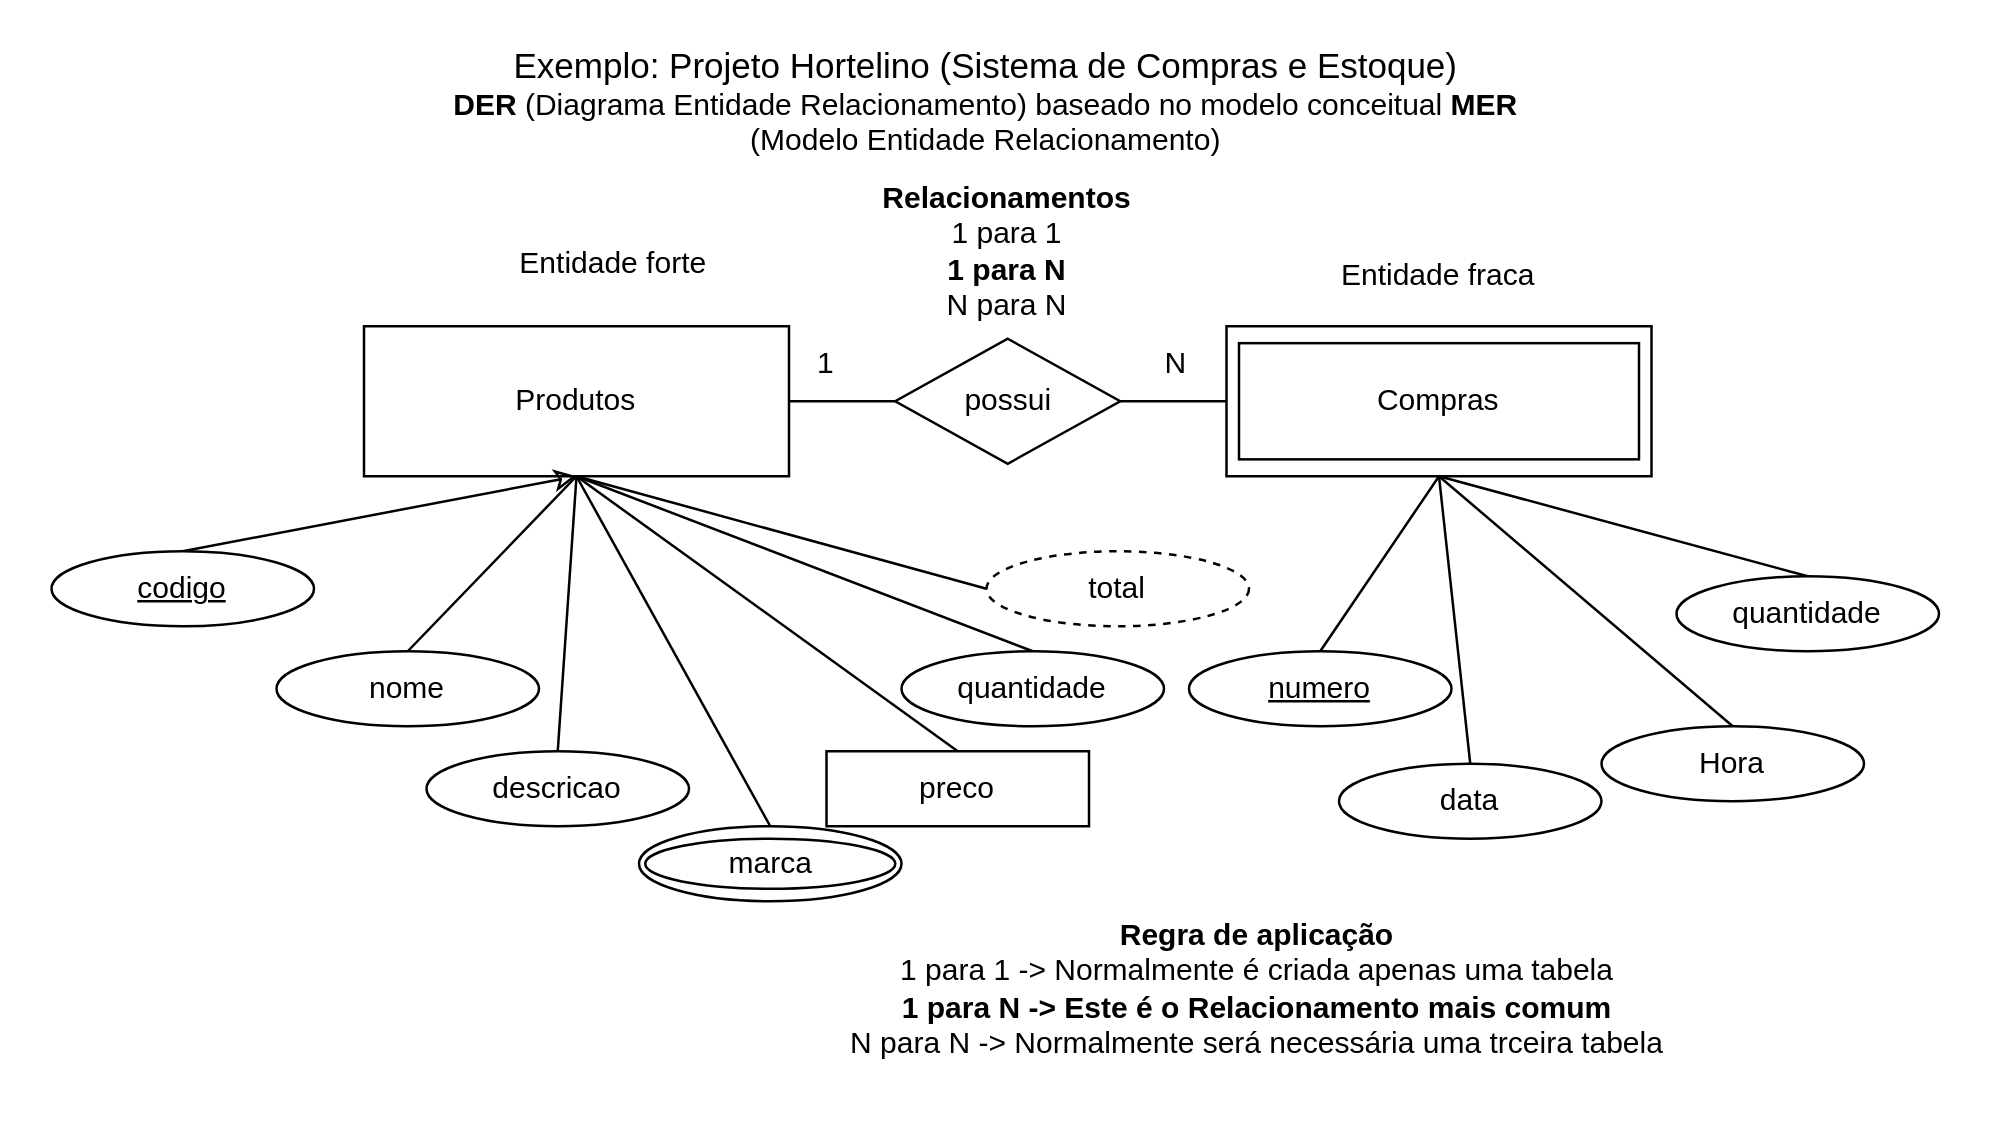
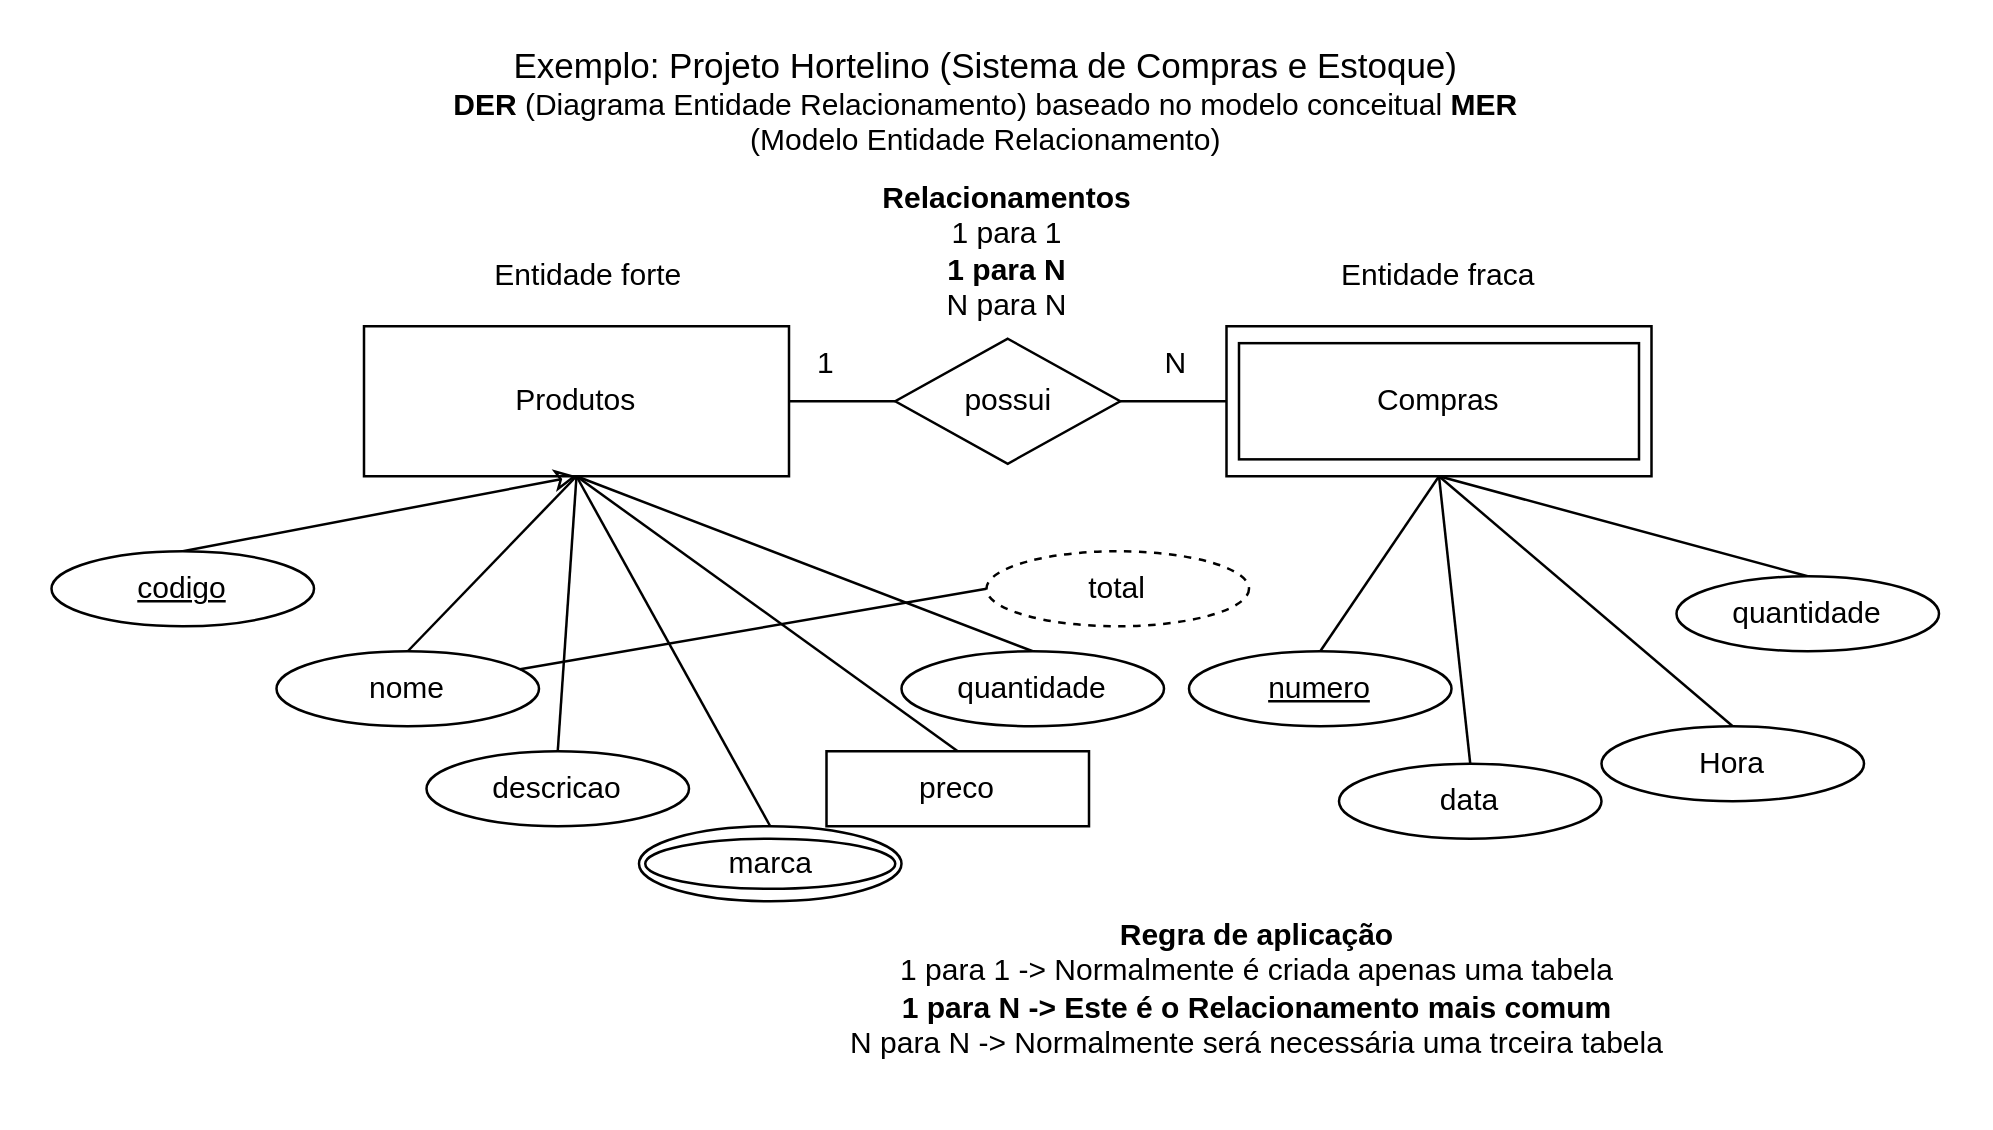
(614, 264) -> (589, 276)
(802, 538) -> (844, 613)
